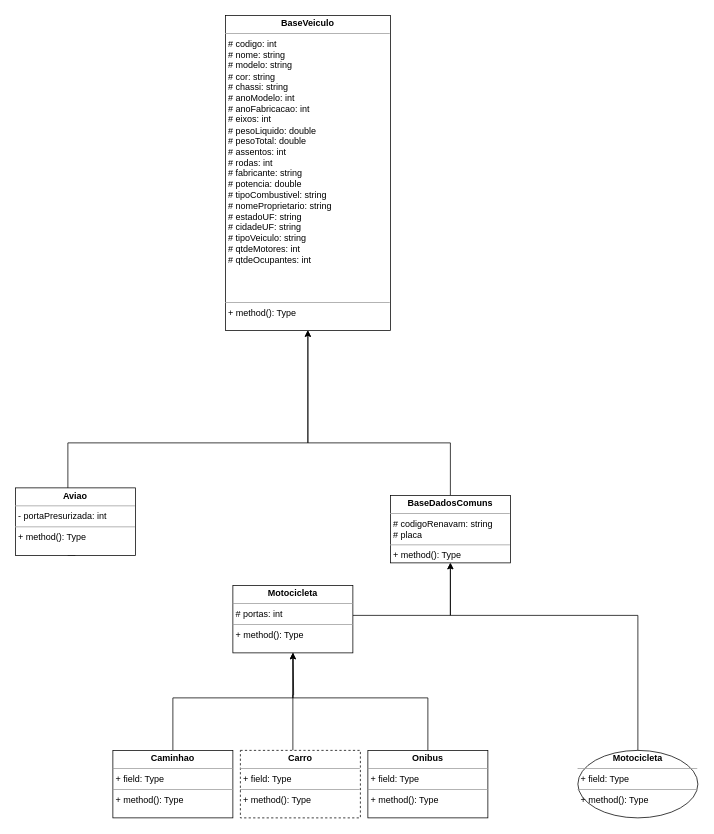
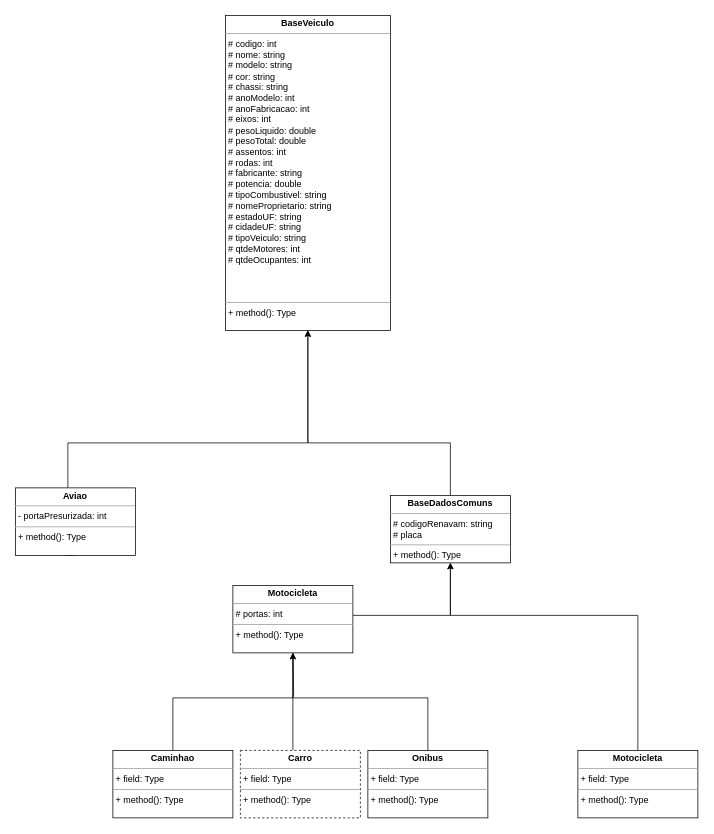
(638, 784) -> (638, 784)
